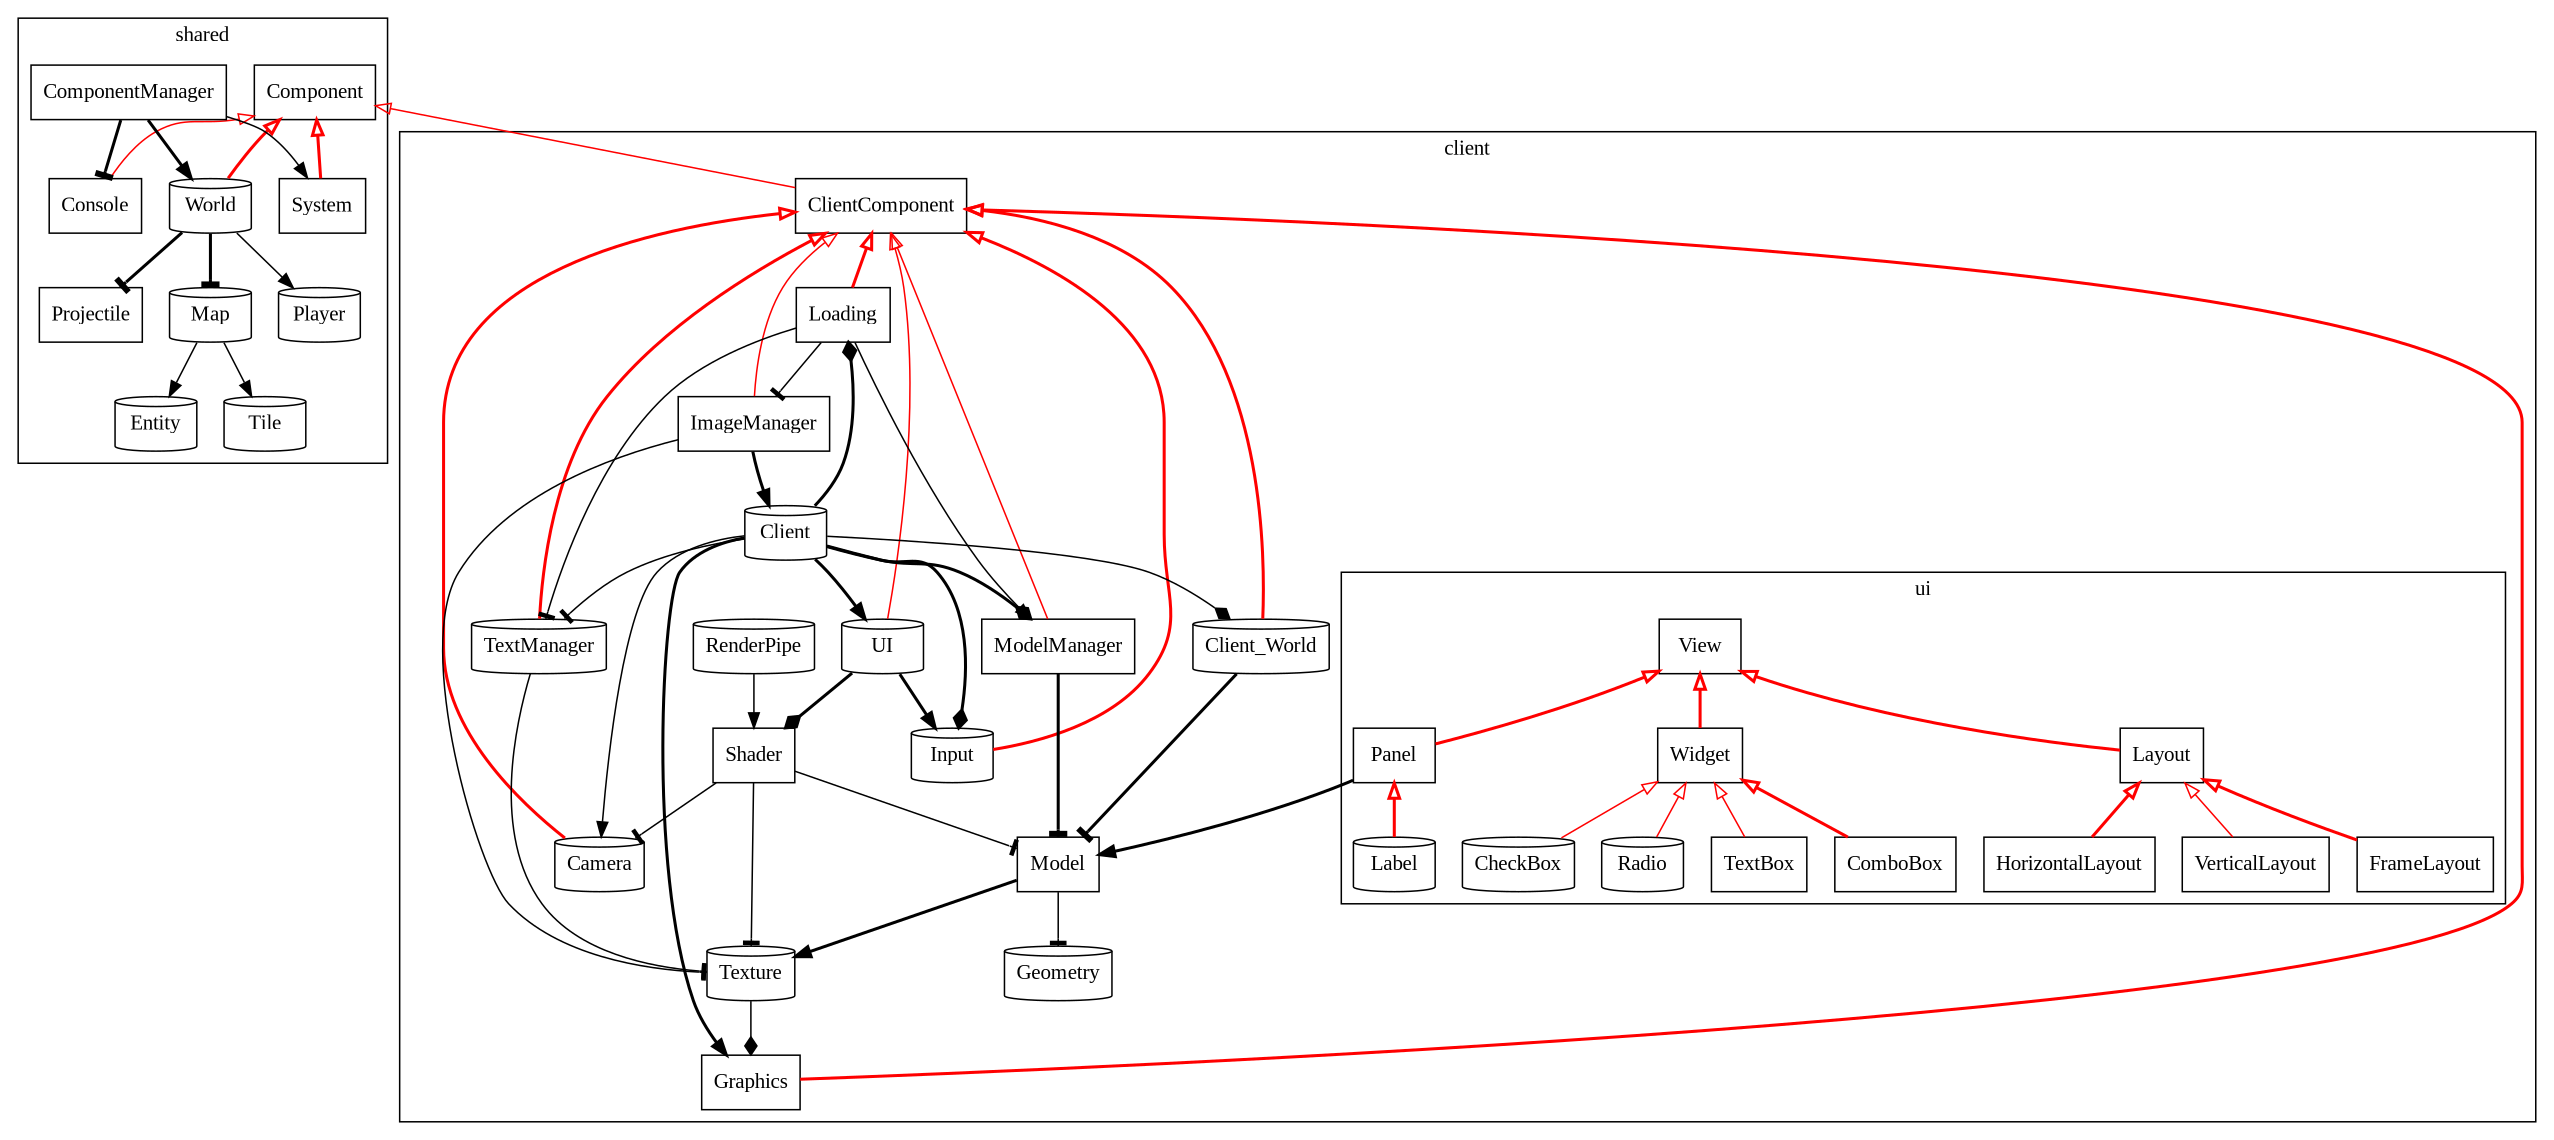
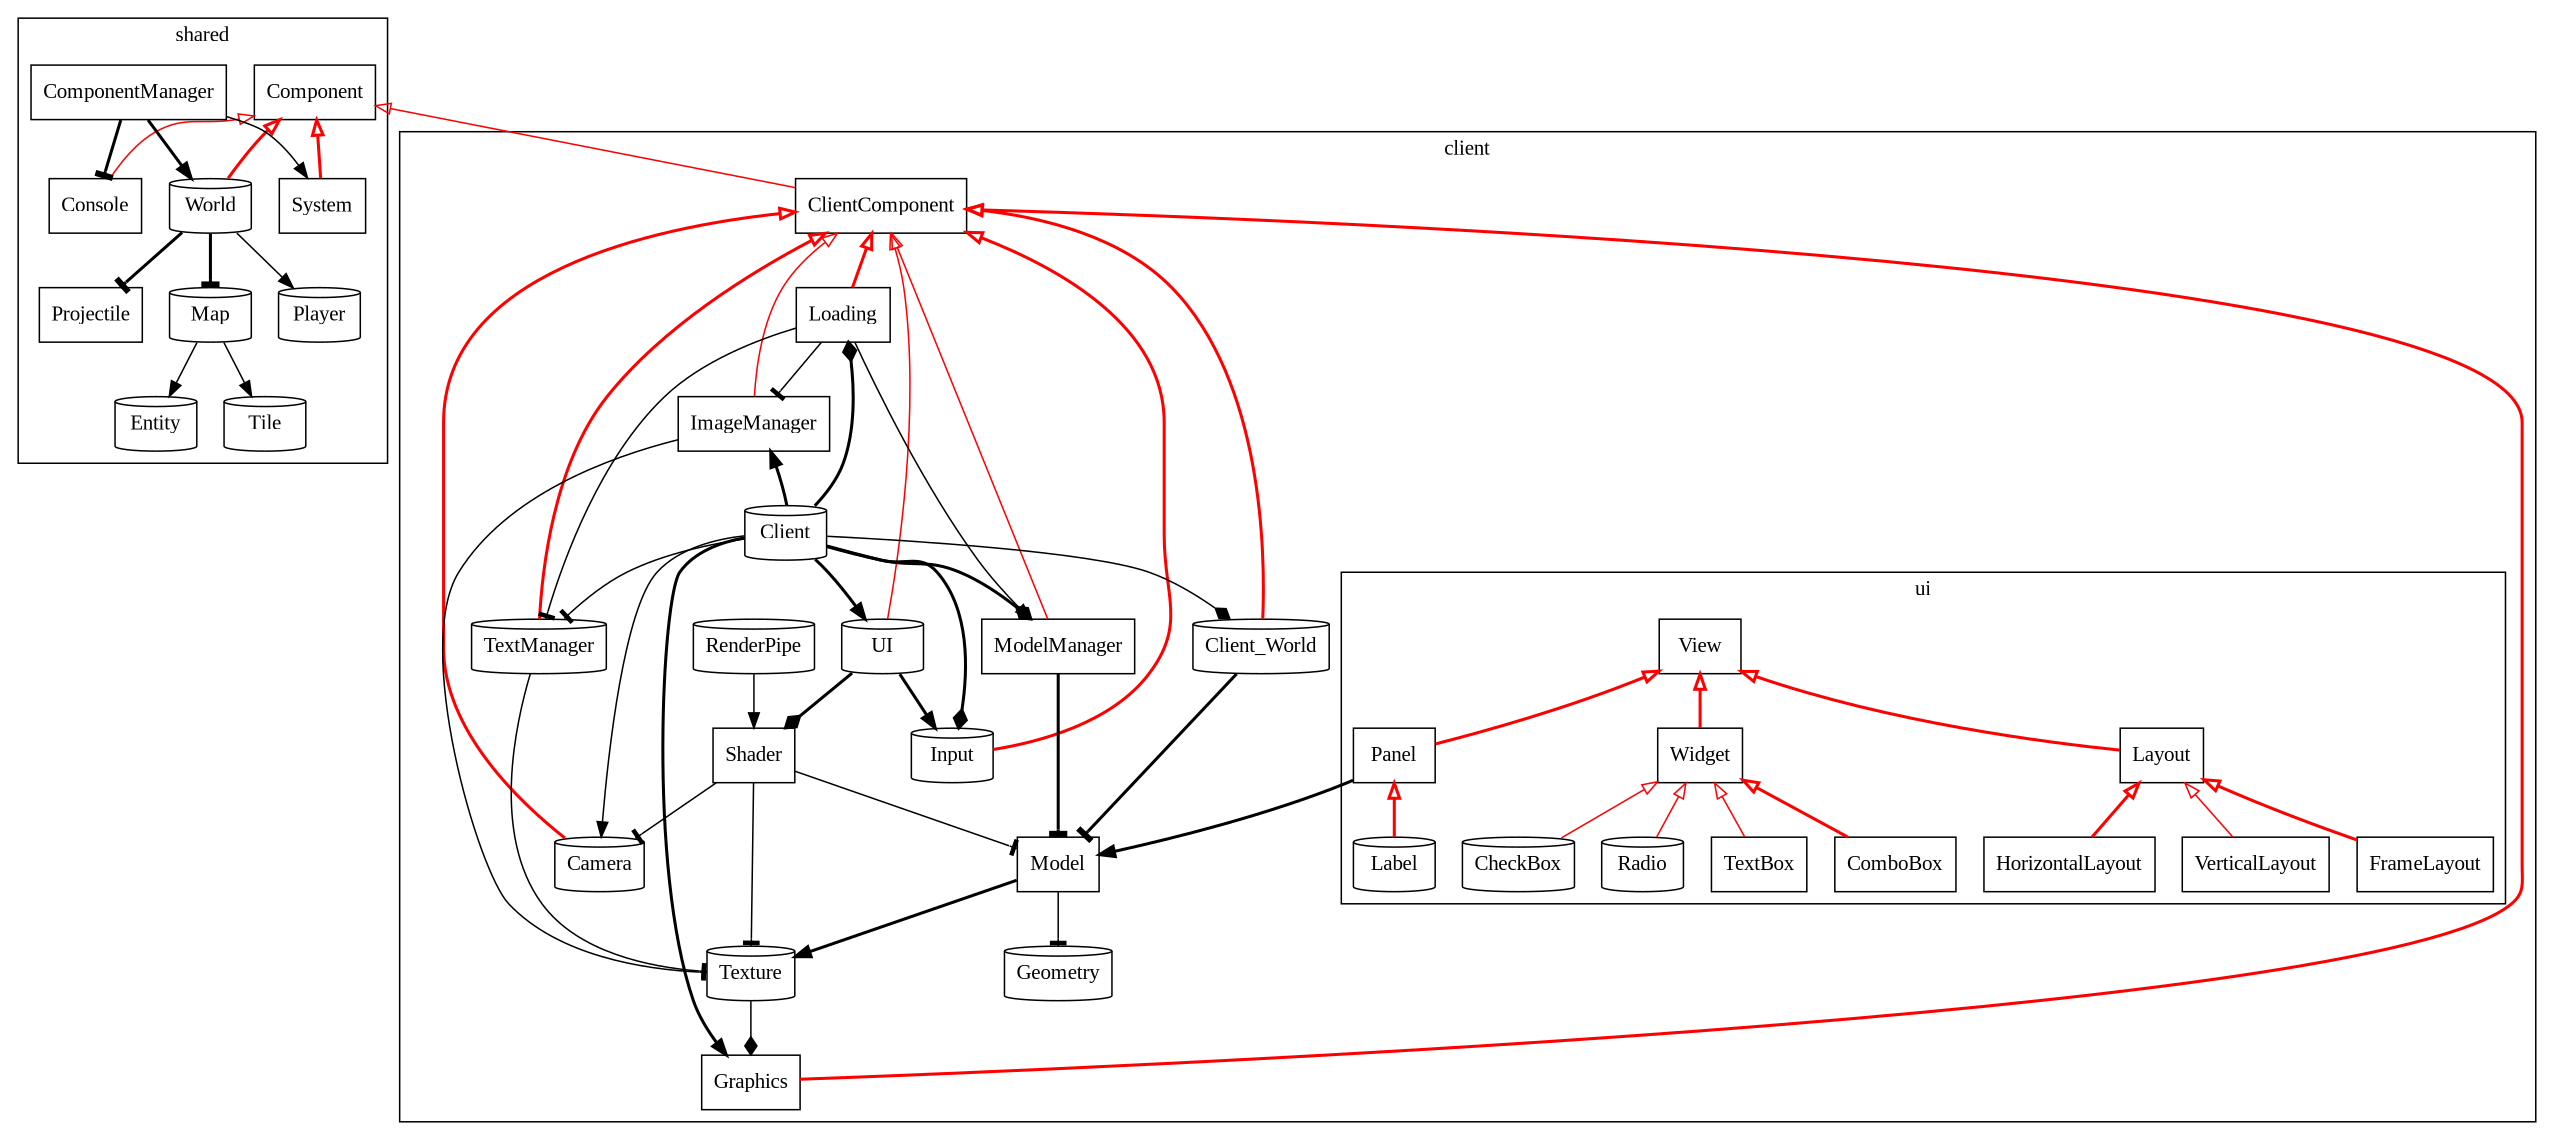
(758, 472) -> (782, 486)
